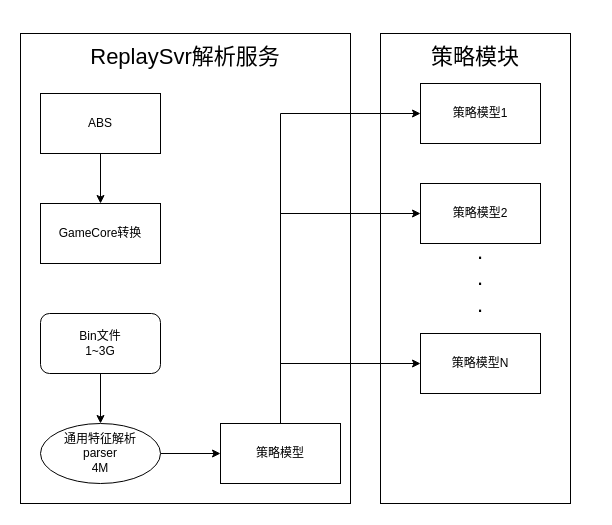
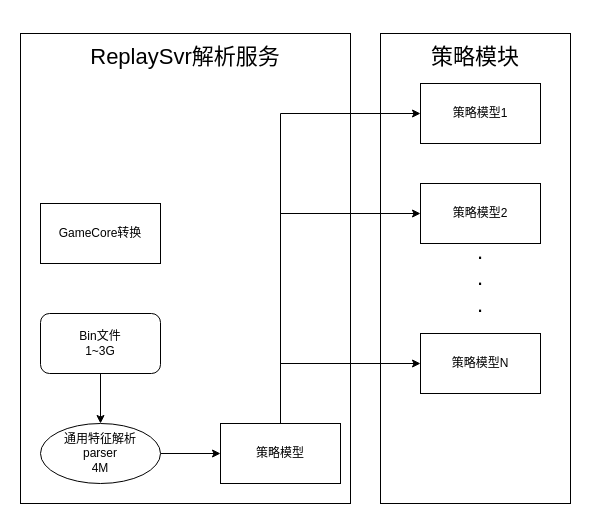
(101, 124) -> none
(101, 175) -> none
